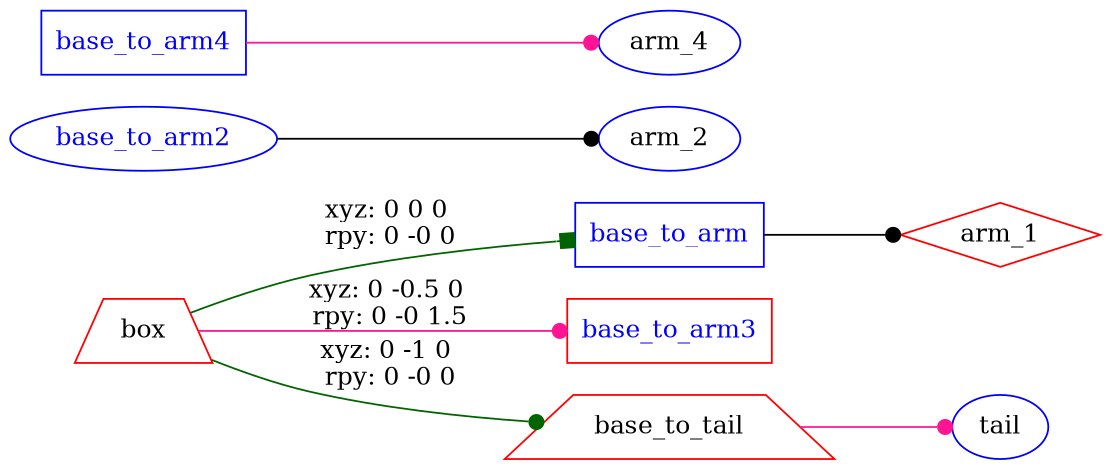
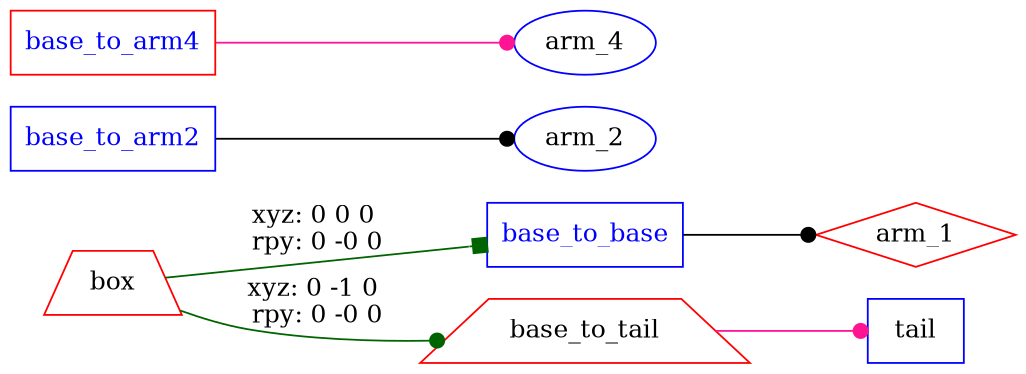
(144, 43) -> (113, 43)
(144, 139) -> (113, 139)
(670, 235) -> (585, 235)
(670, 331) -> none
(1000, 427) -> (916, 331)
